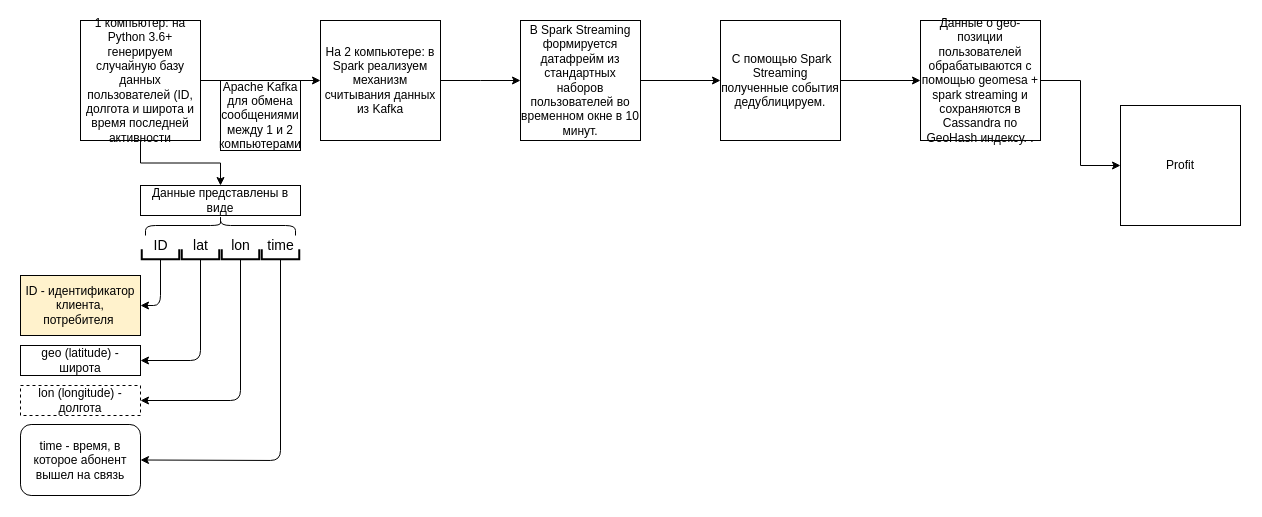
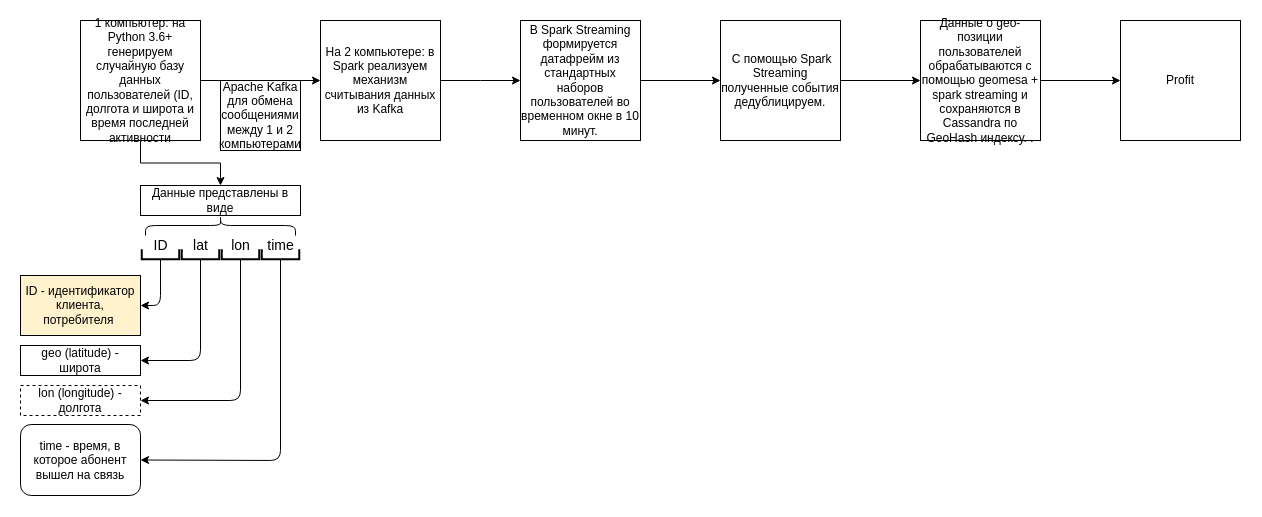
(1181, 166) -> (1181, 81)
